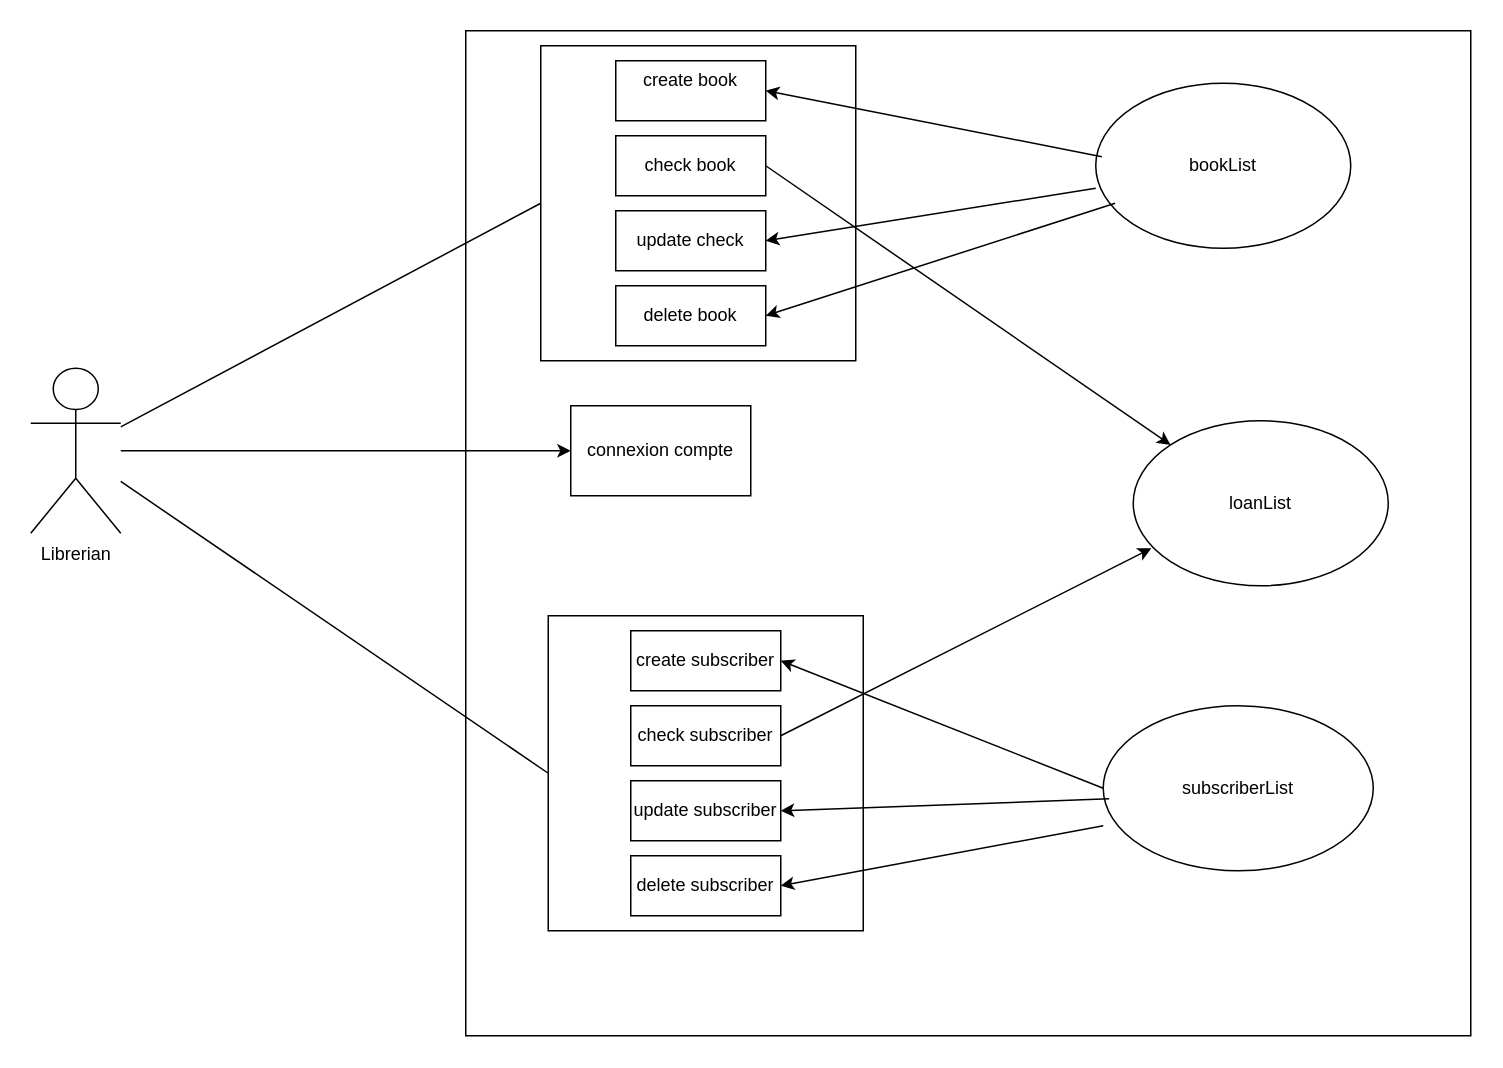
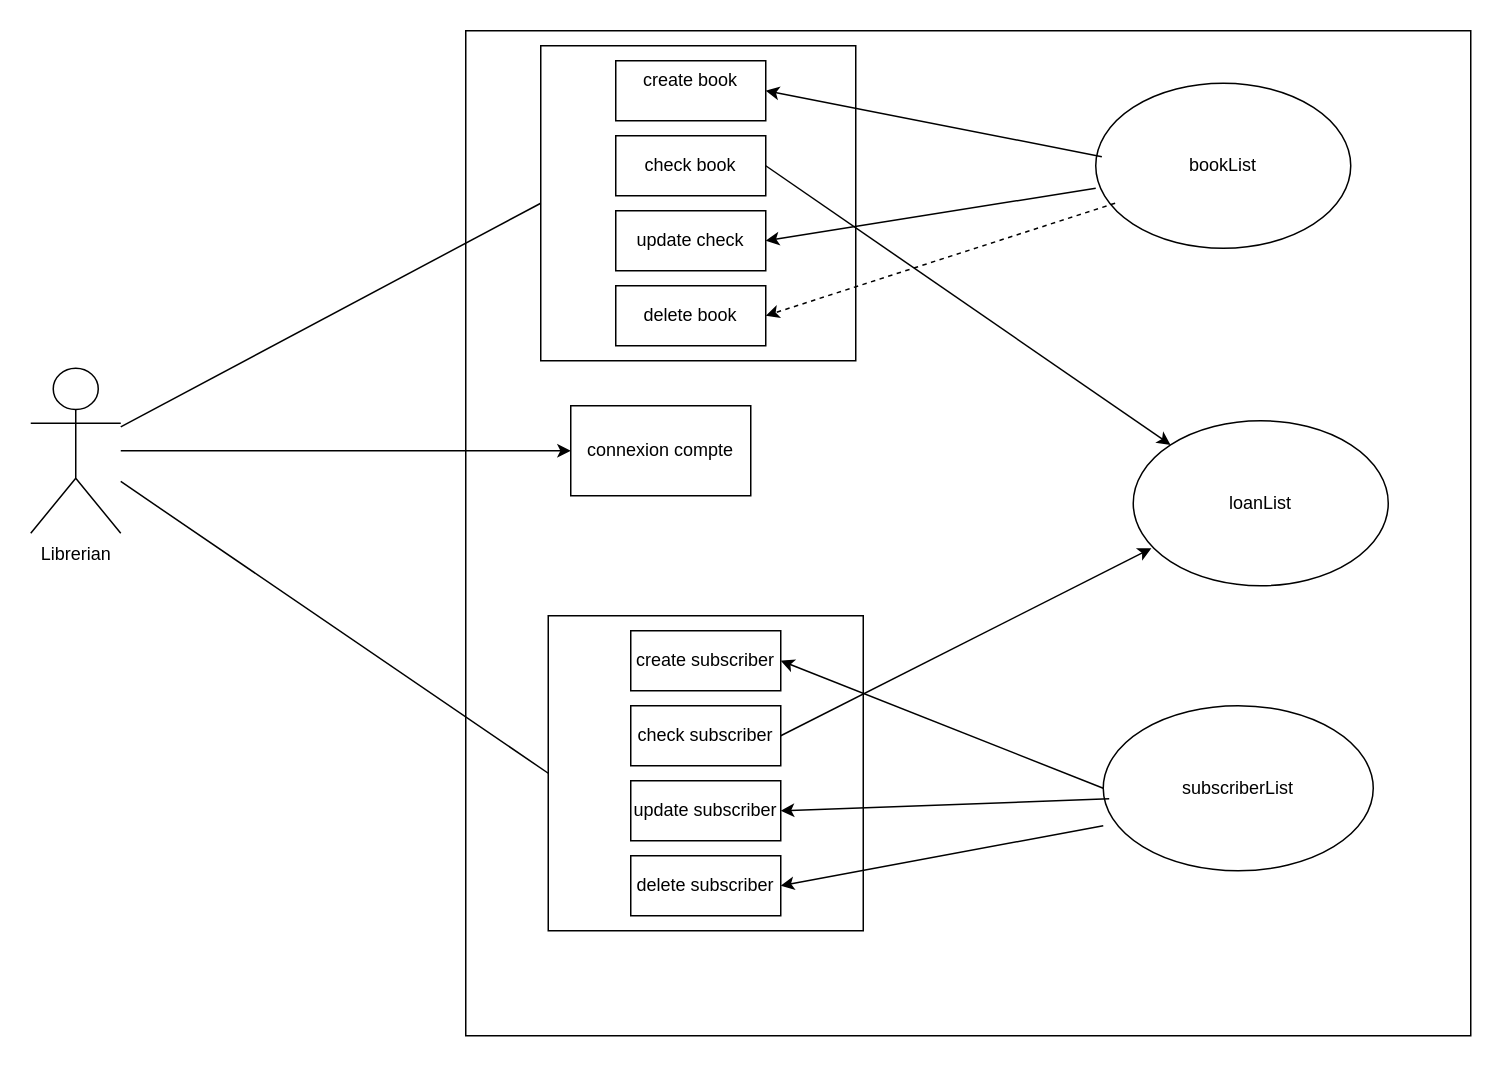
(944, 258) -> (944, 258)
